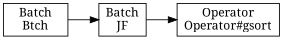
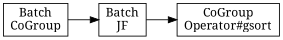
(36, 20) -> (36, 20)
(228, 20) -> (228, 20)
